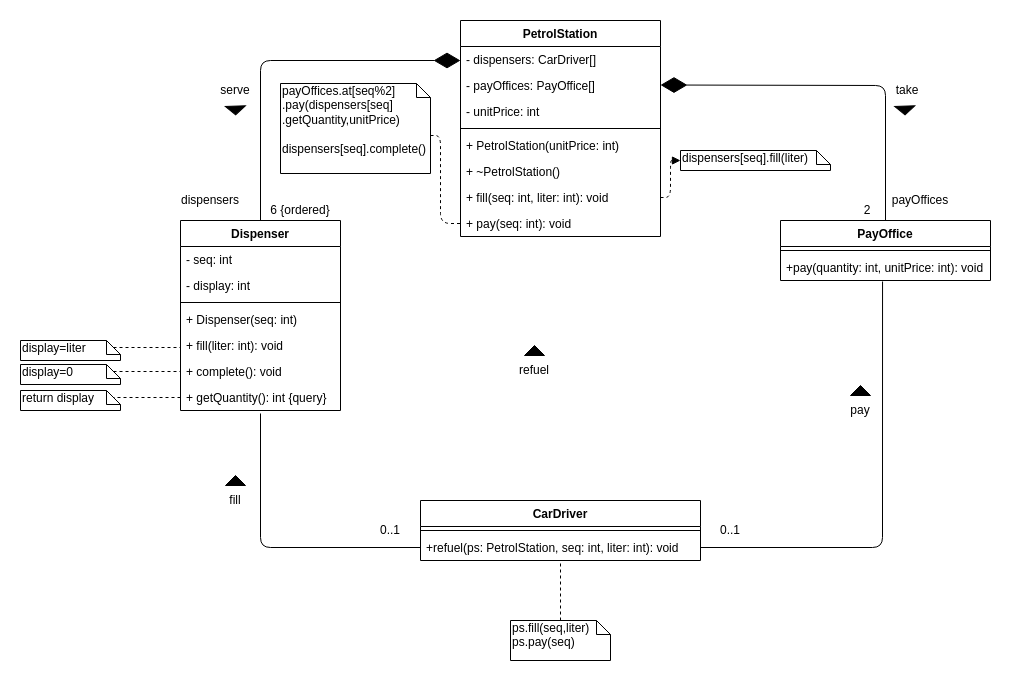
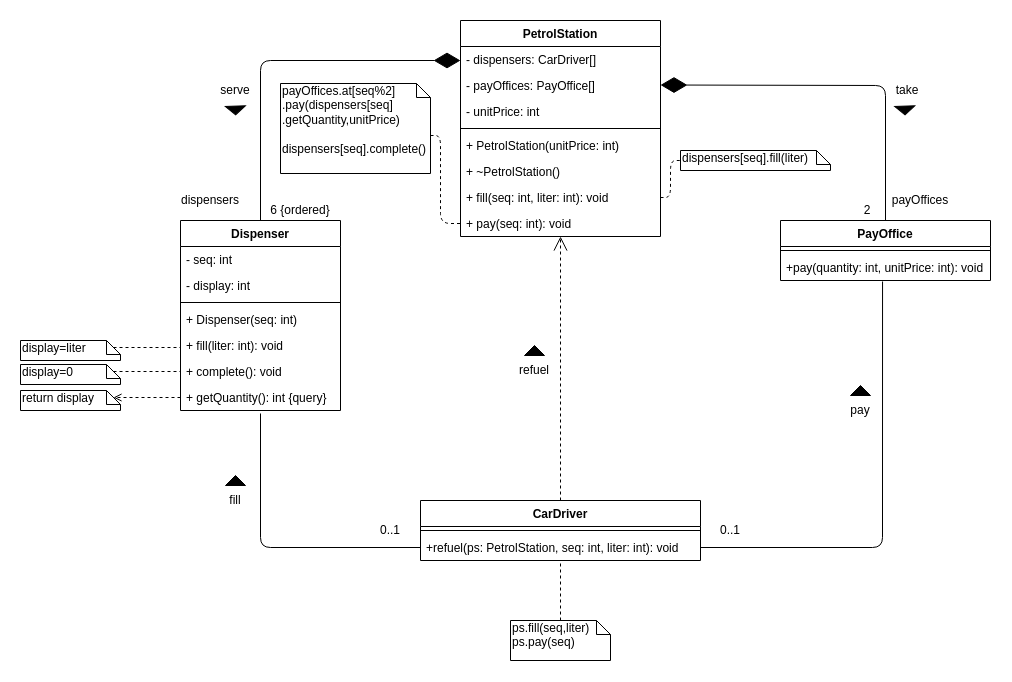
(671, 161) -> (674, 161)
none -> (561, 370)
(119, 398) -> (119, 398)
